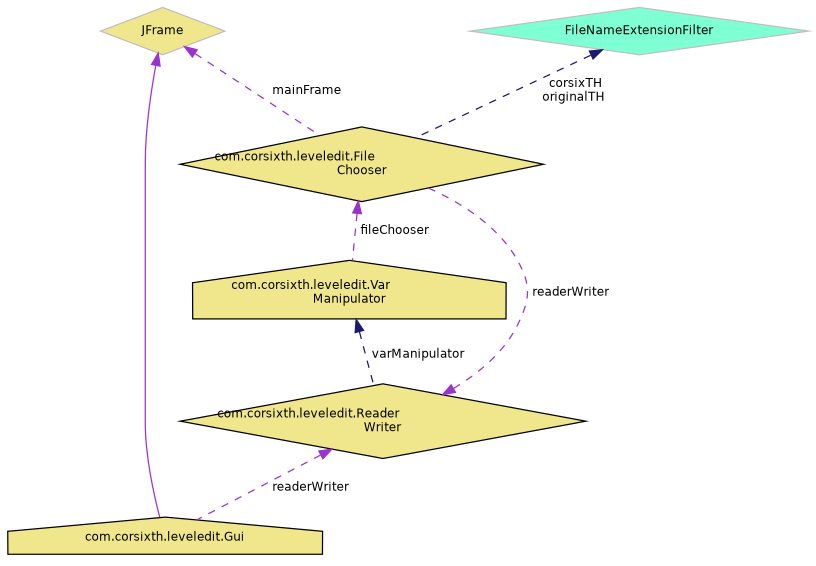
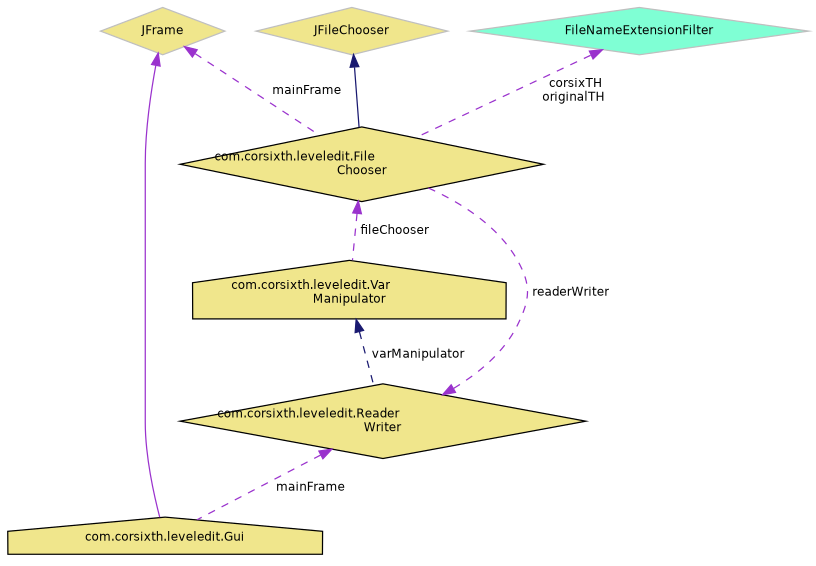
none -> (352, 31)
(503, 97) -> (503, 97)
(309, 488) -> (309, 488)
